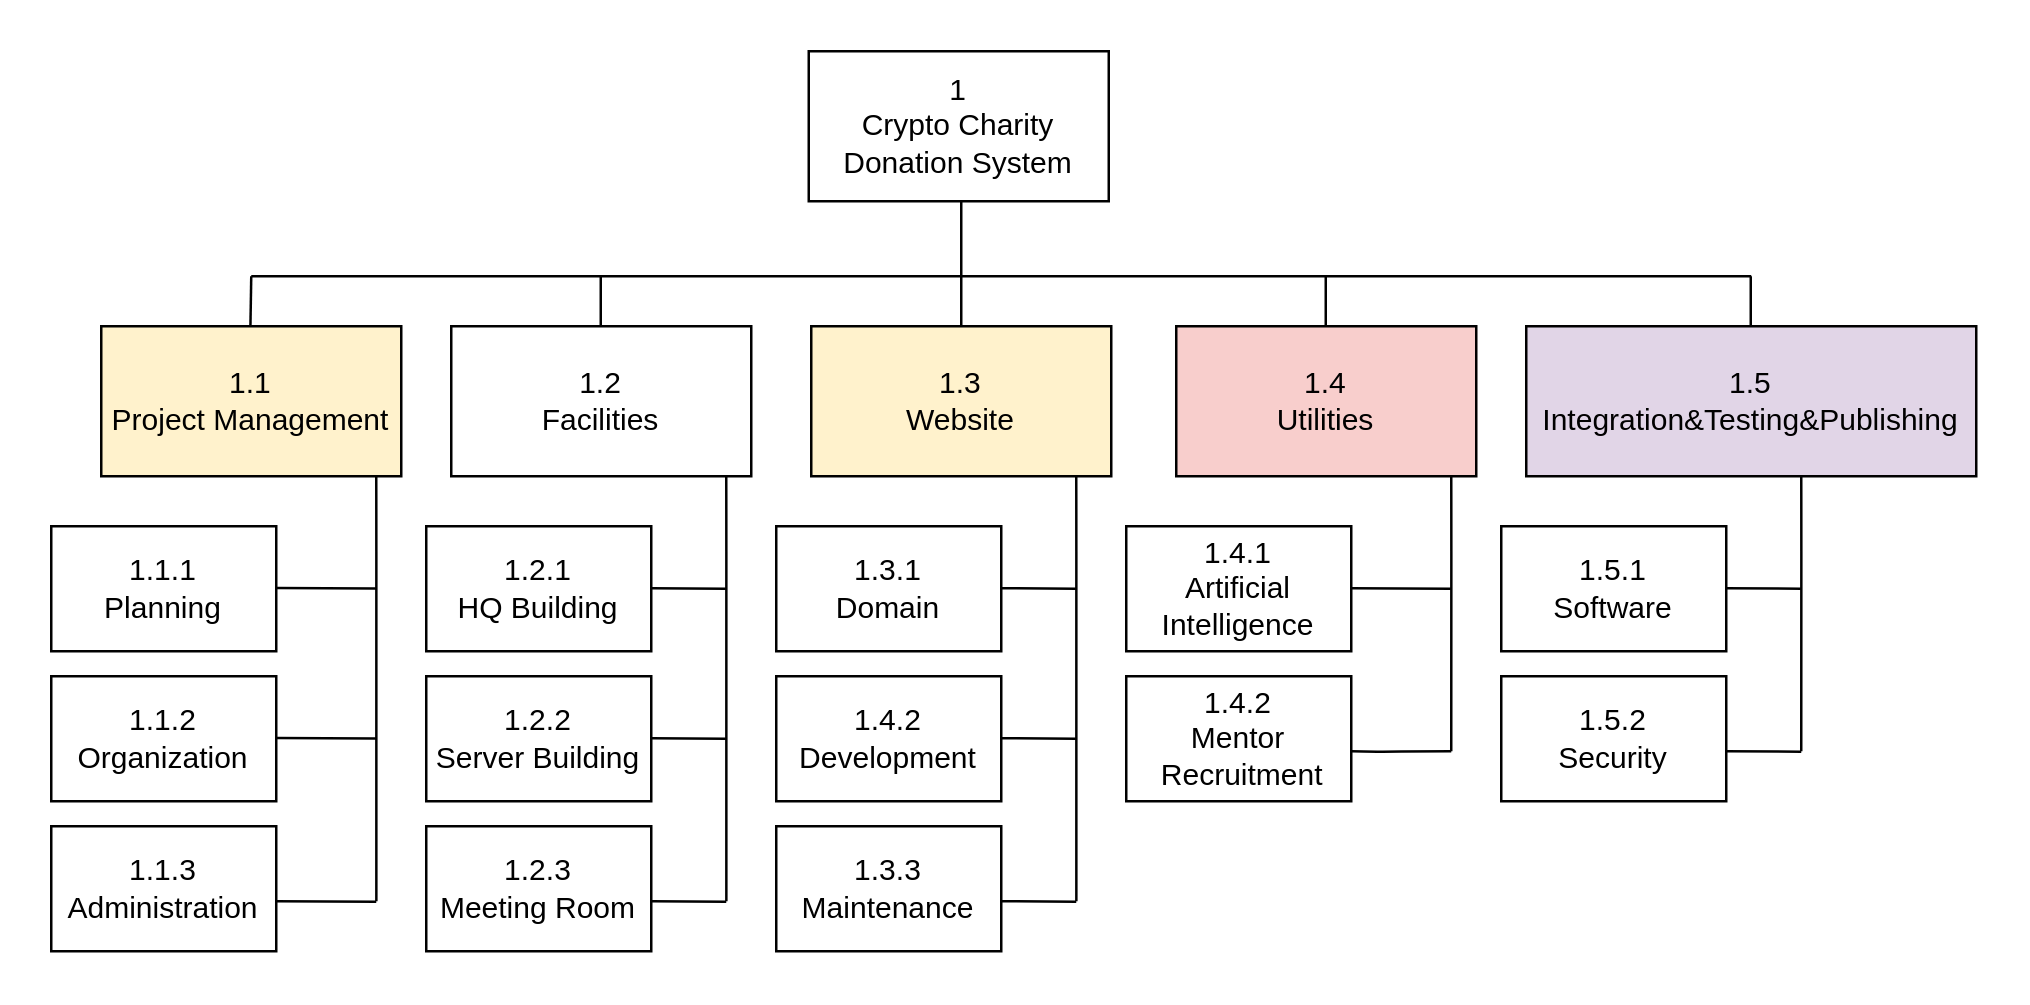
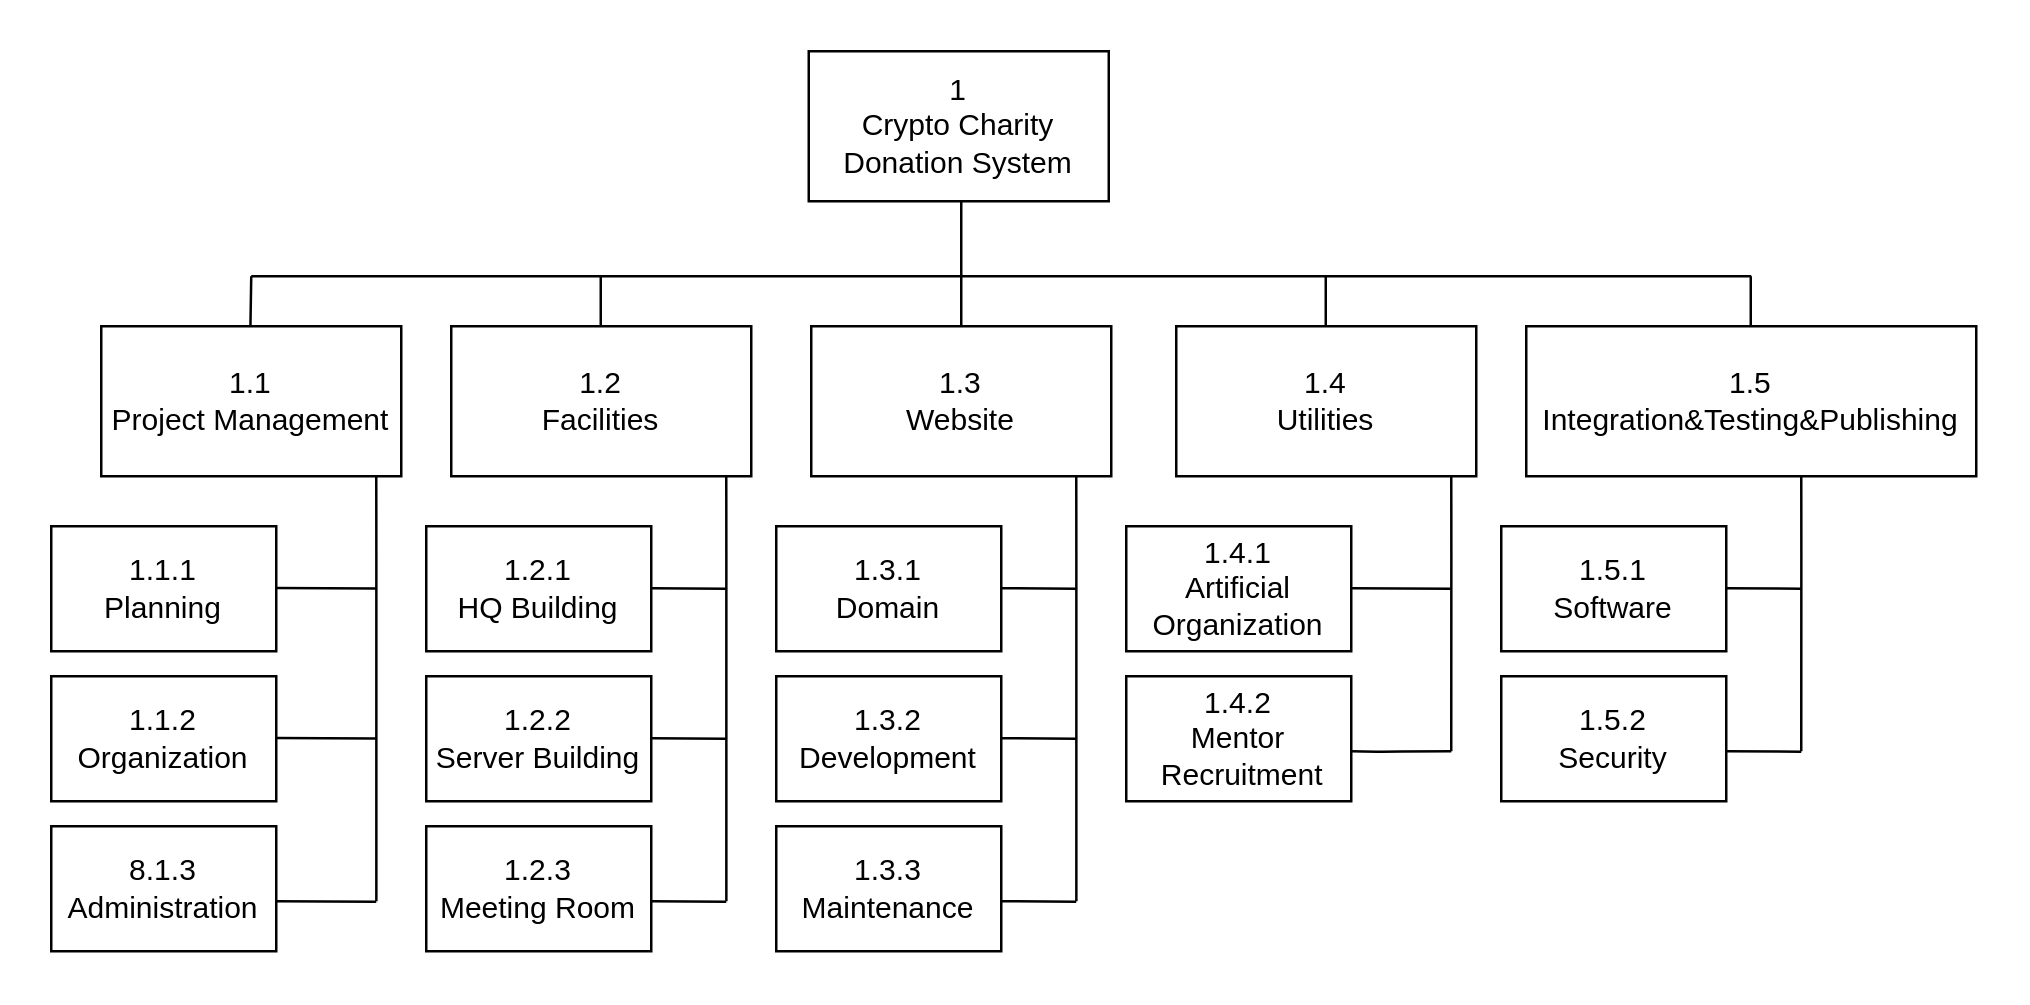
(251, 401) -> (251, 401)
(961, 401) -> (961, 401)
(1326, 401) -> (1326, 401)
(1751, 401) -> (1751, 401)
(1239, 589) -> (1239, 589)
(889, 739) -> (889, 739)
(164, 889) -> (164, 889)
